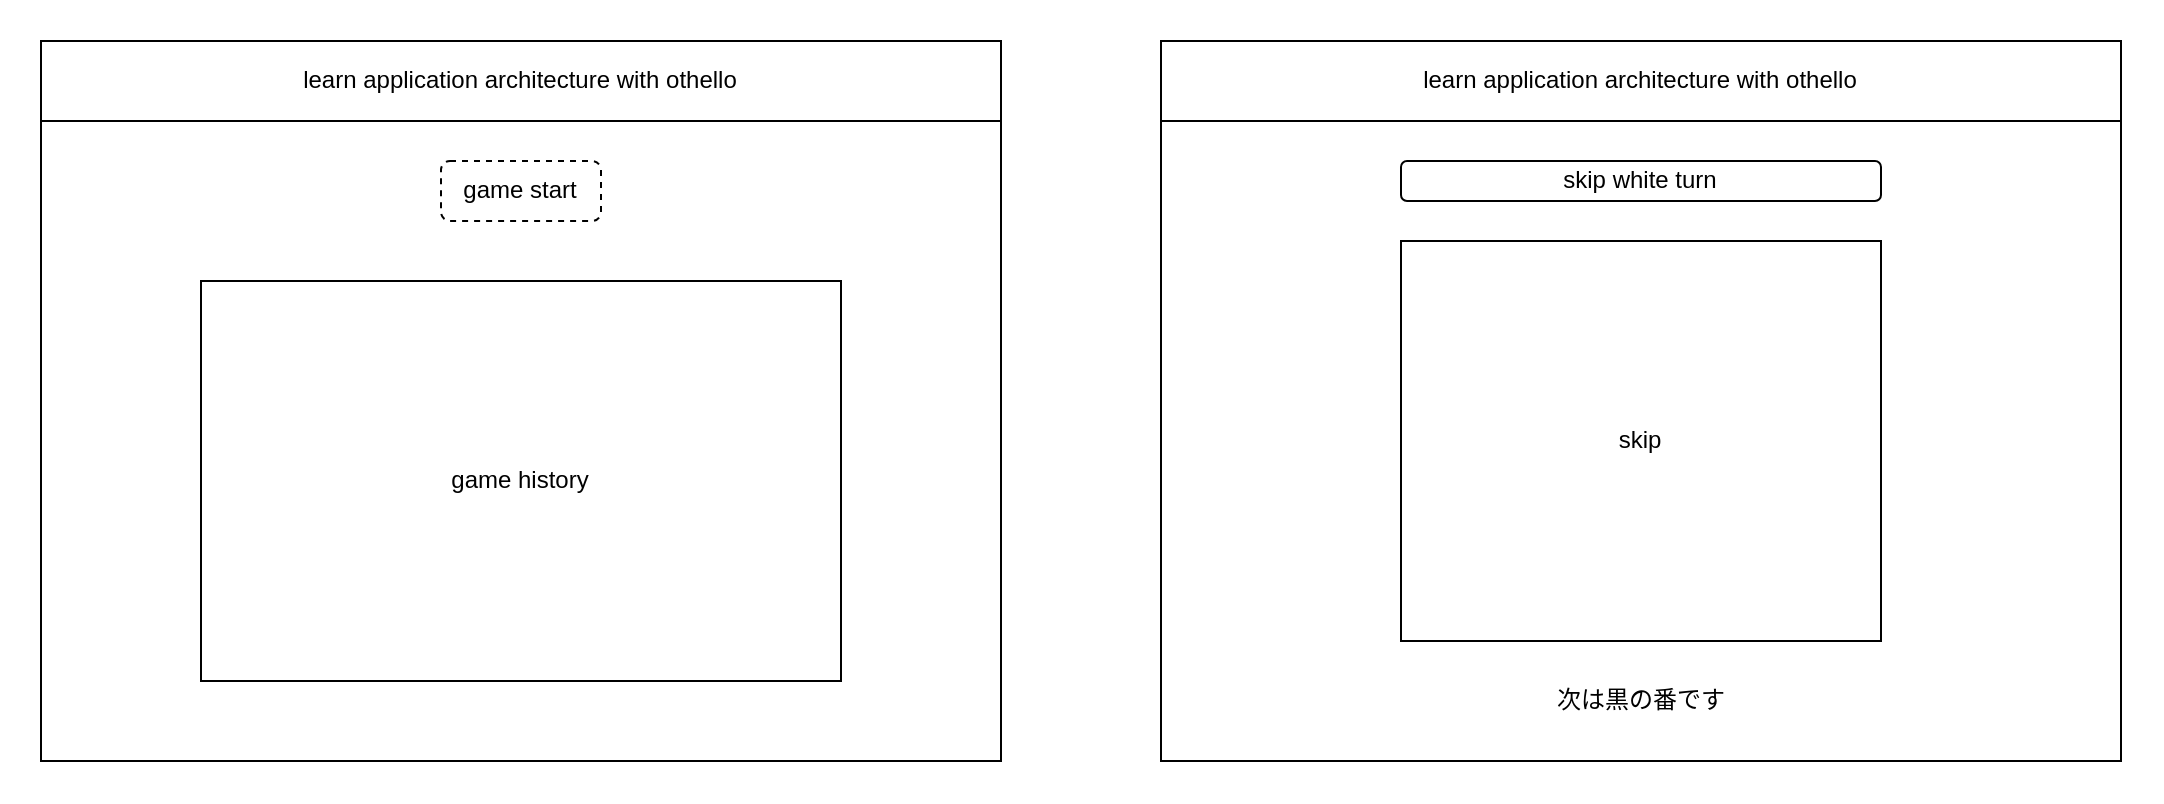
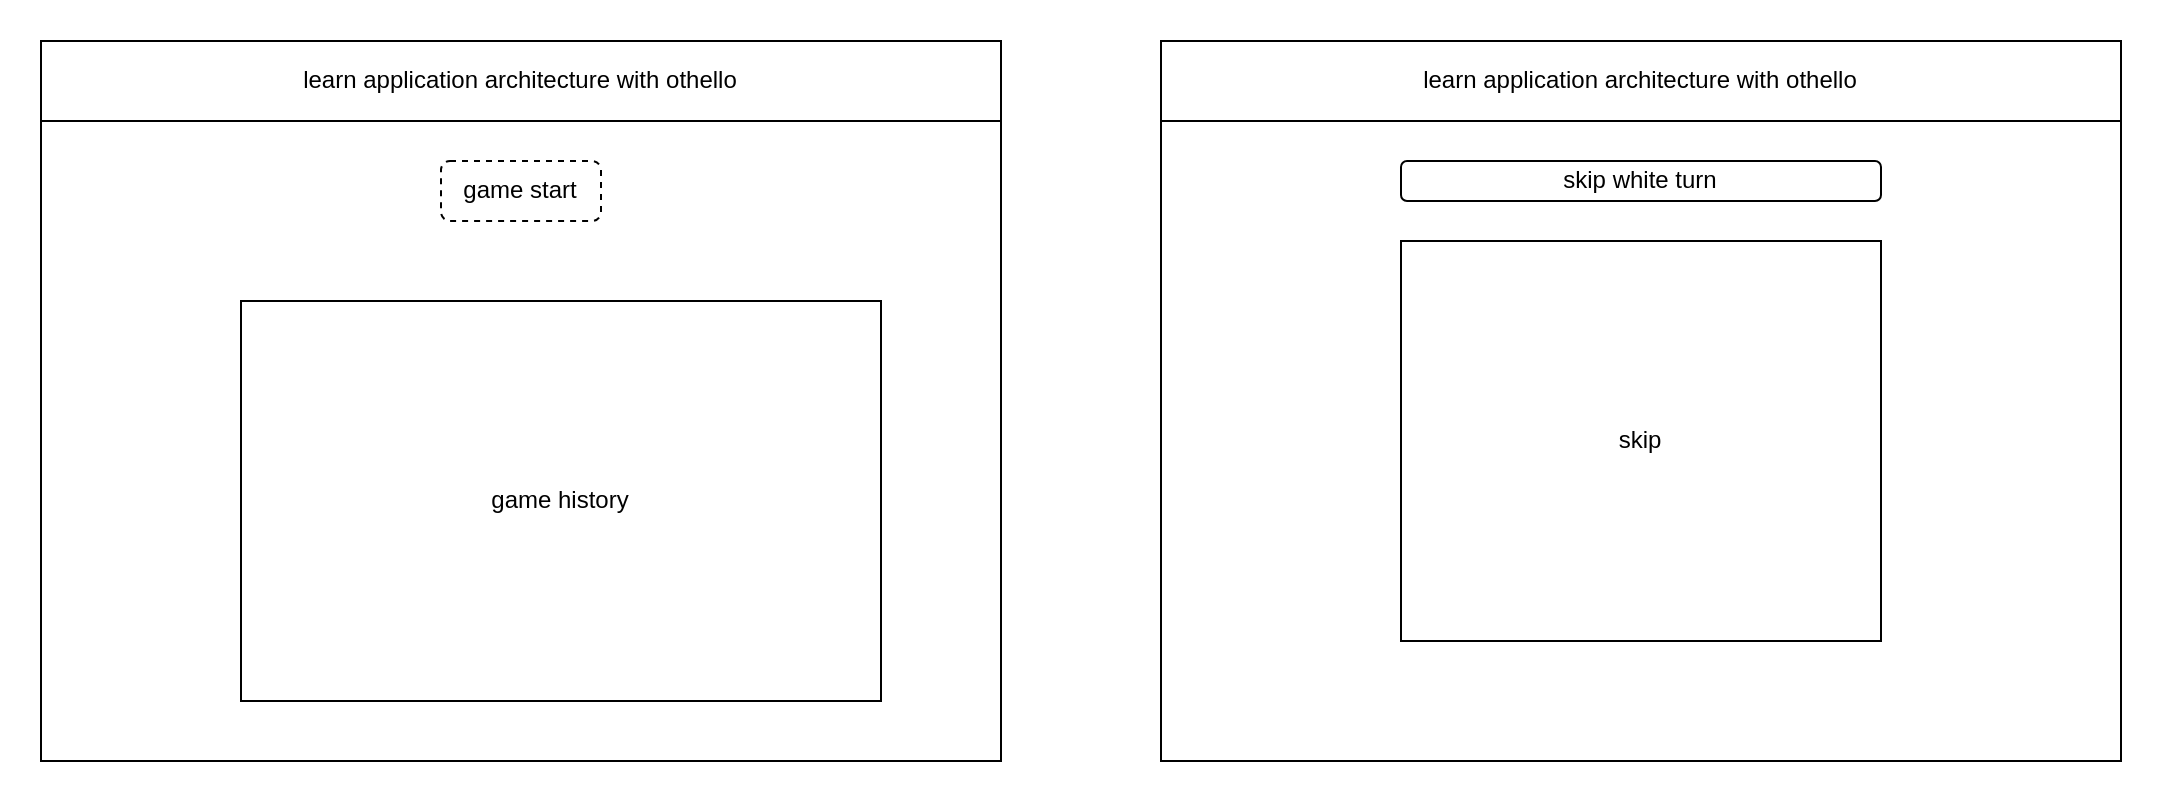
(521, 481) -> (561, 501)
(1641, 701) -> none
